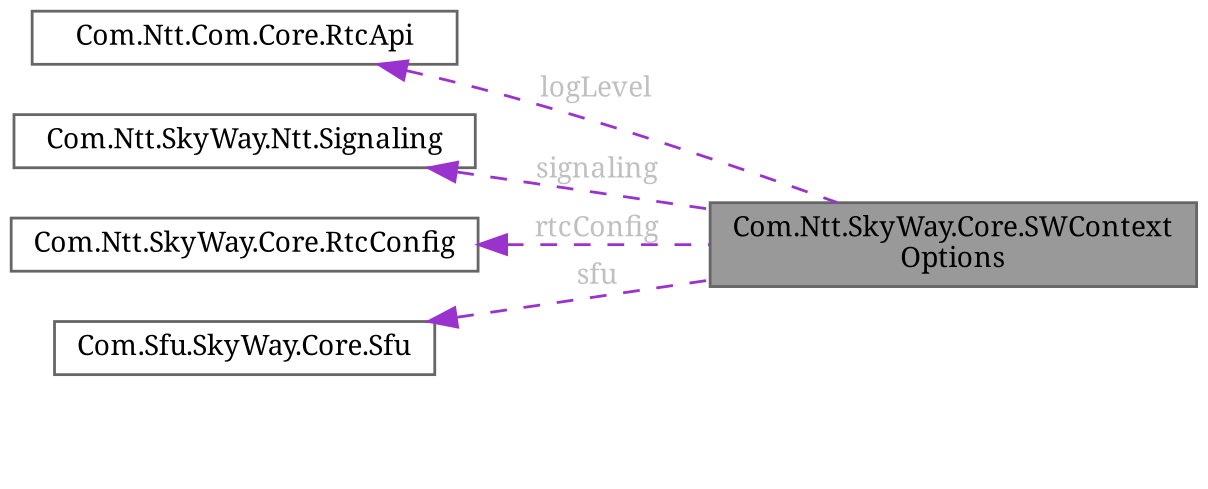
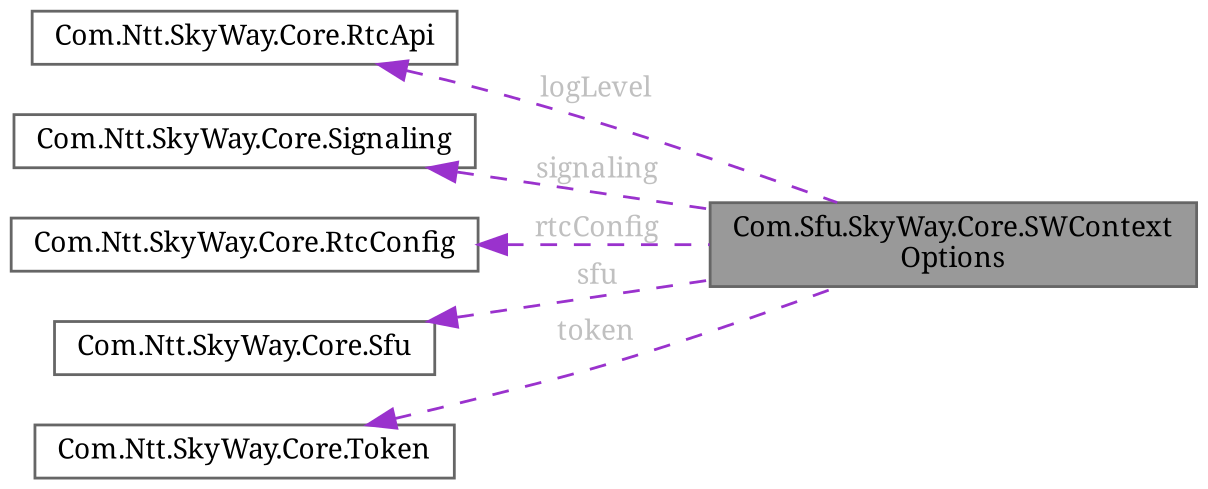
(245, 38) -> (245, 38)
(245, 141) -> (245, 141)
(953, 245) -> (953, 245)
(245, 348) -> (245, 348)
none -> (245, 452)
